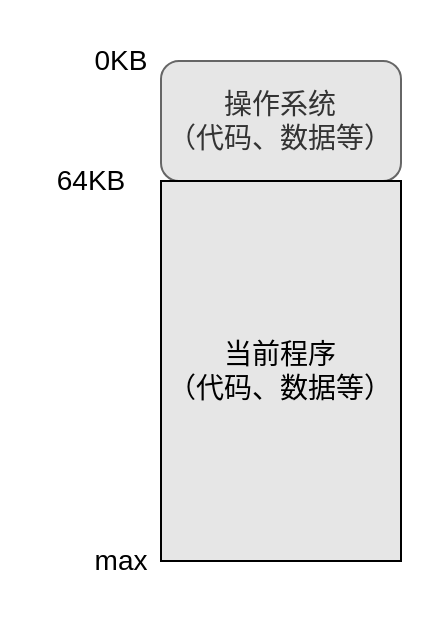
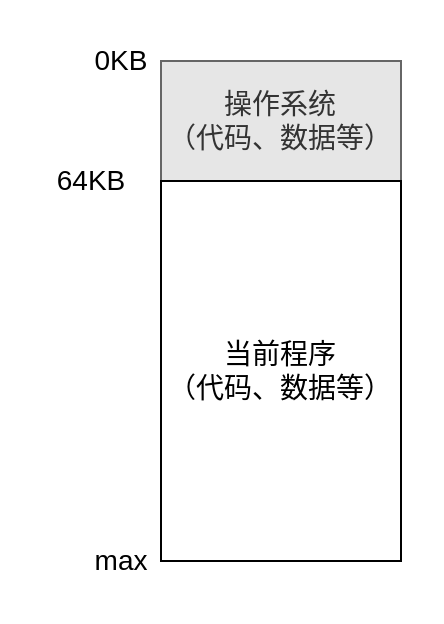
(281, 121) -> (281, 121)
(281, 371) -> (281, 371)
